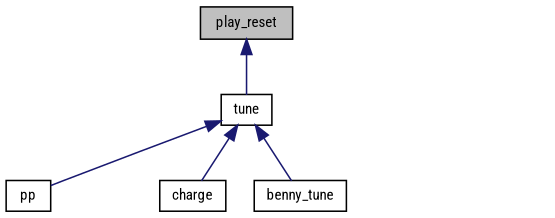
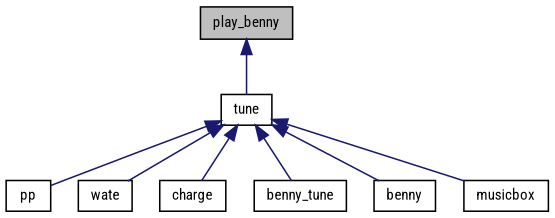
(247, 23) -> (247, 23)
none -> (105, 196)
none -> (405, 196)
none -> (506, 196)
